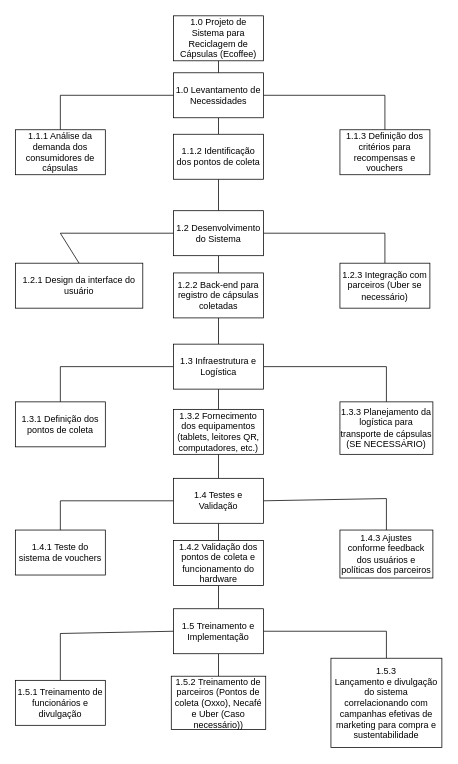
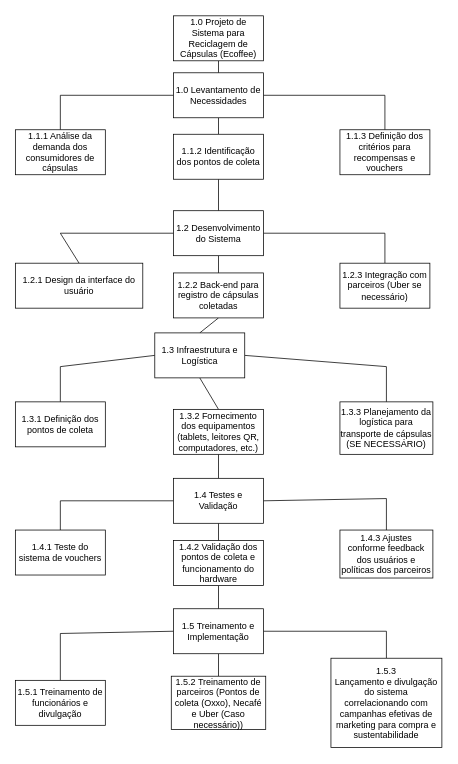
(219, 366) -> (200, 355)
